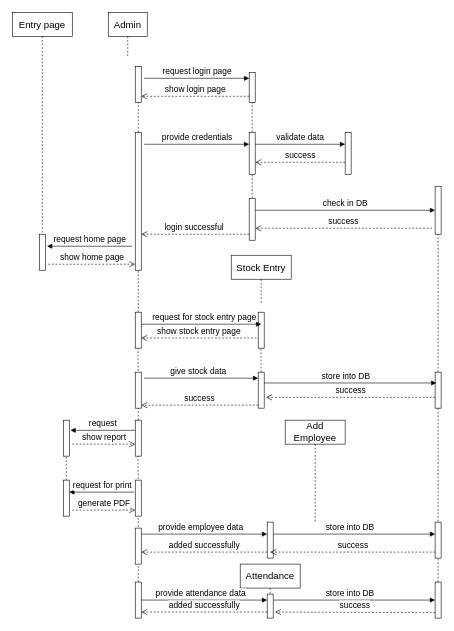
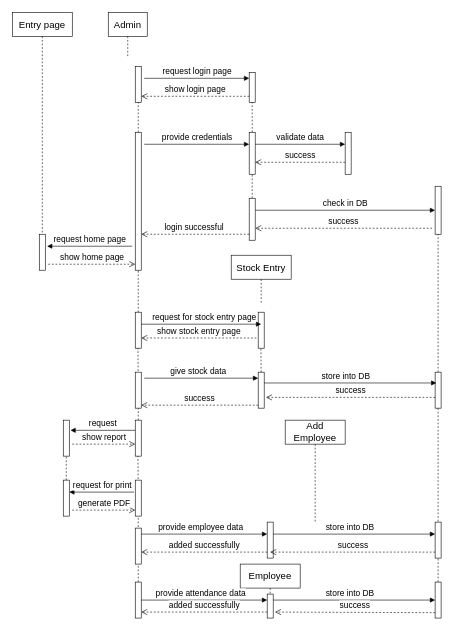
(270, 576) -> (270, 576)
